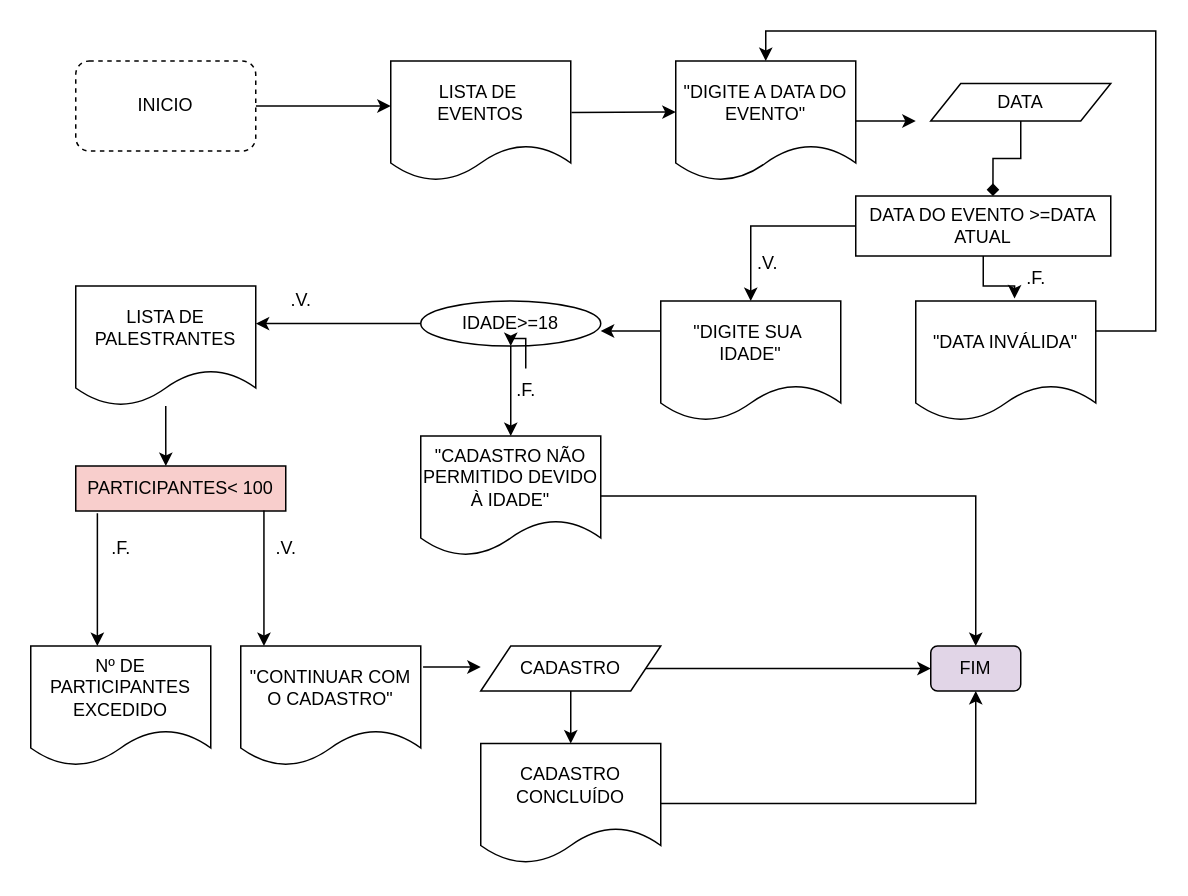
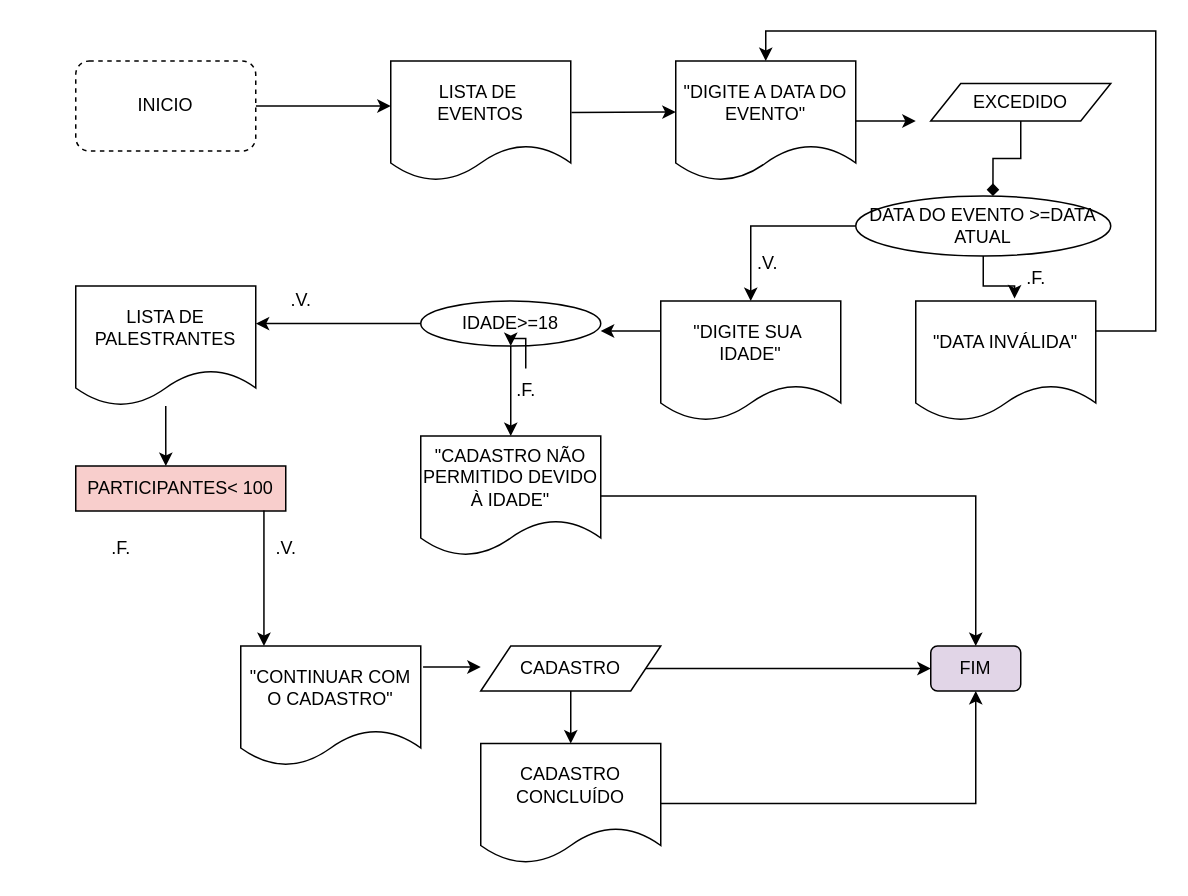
(1021, 103) -> (1021, 103)
(983, 226) -> (983, 226)
(97, 574) -> none
(121, 706) -> none
